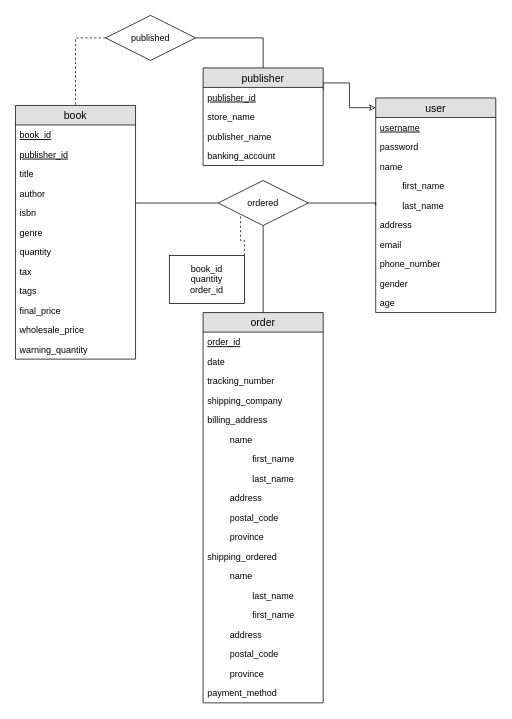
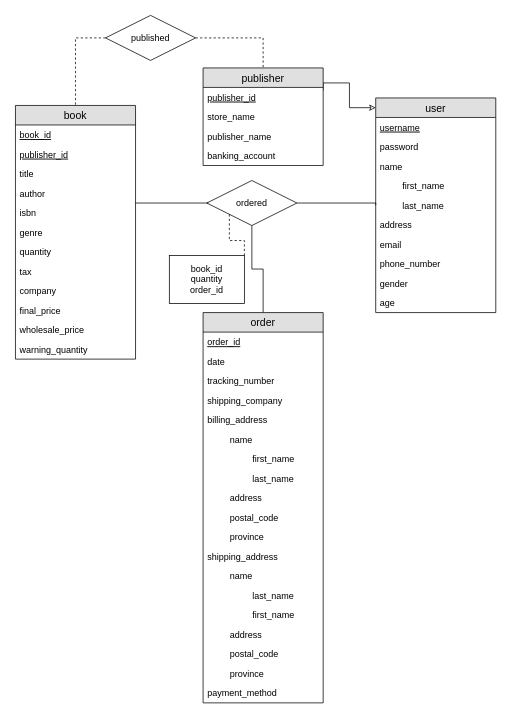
(244, 38) -> (244, 38)
(263, 203) -> (252, 203)
(30, 291) -> (37, 291)
(245, 557) -> (245, 557)
